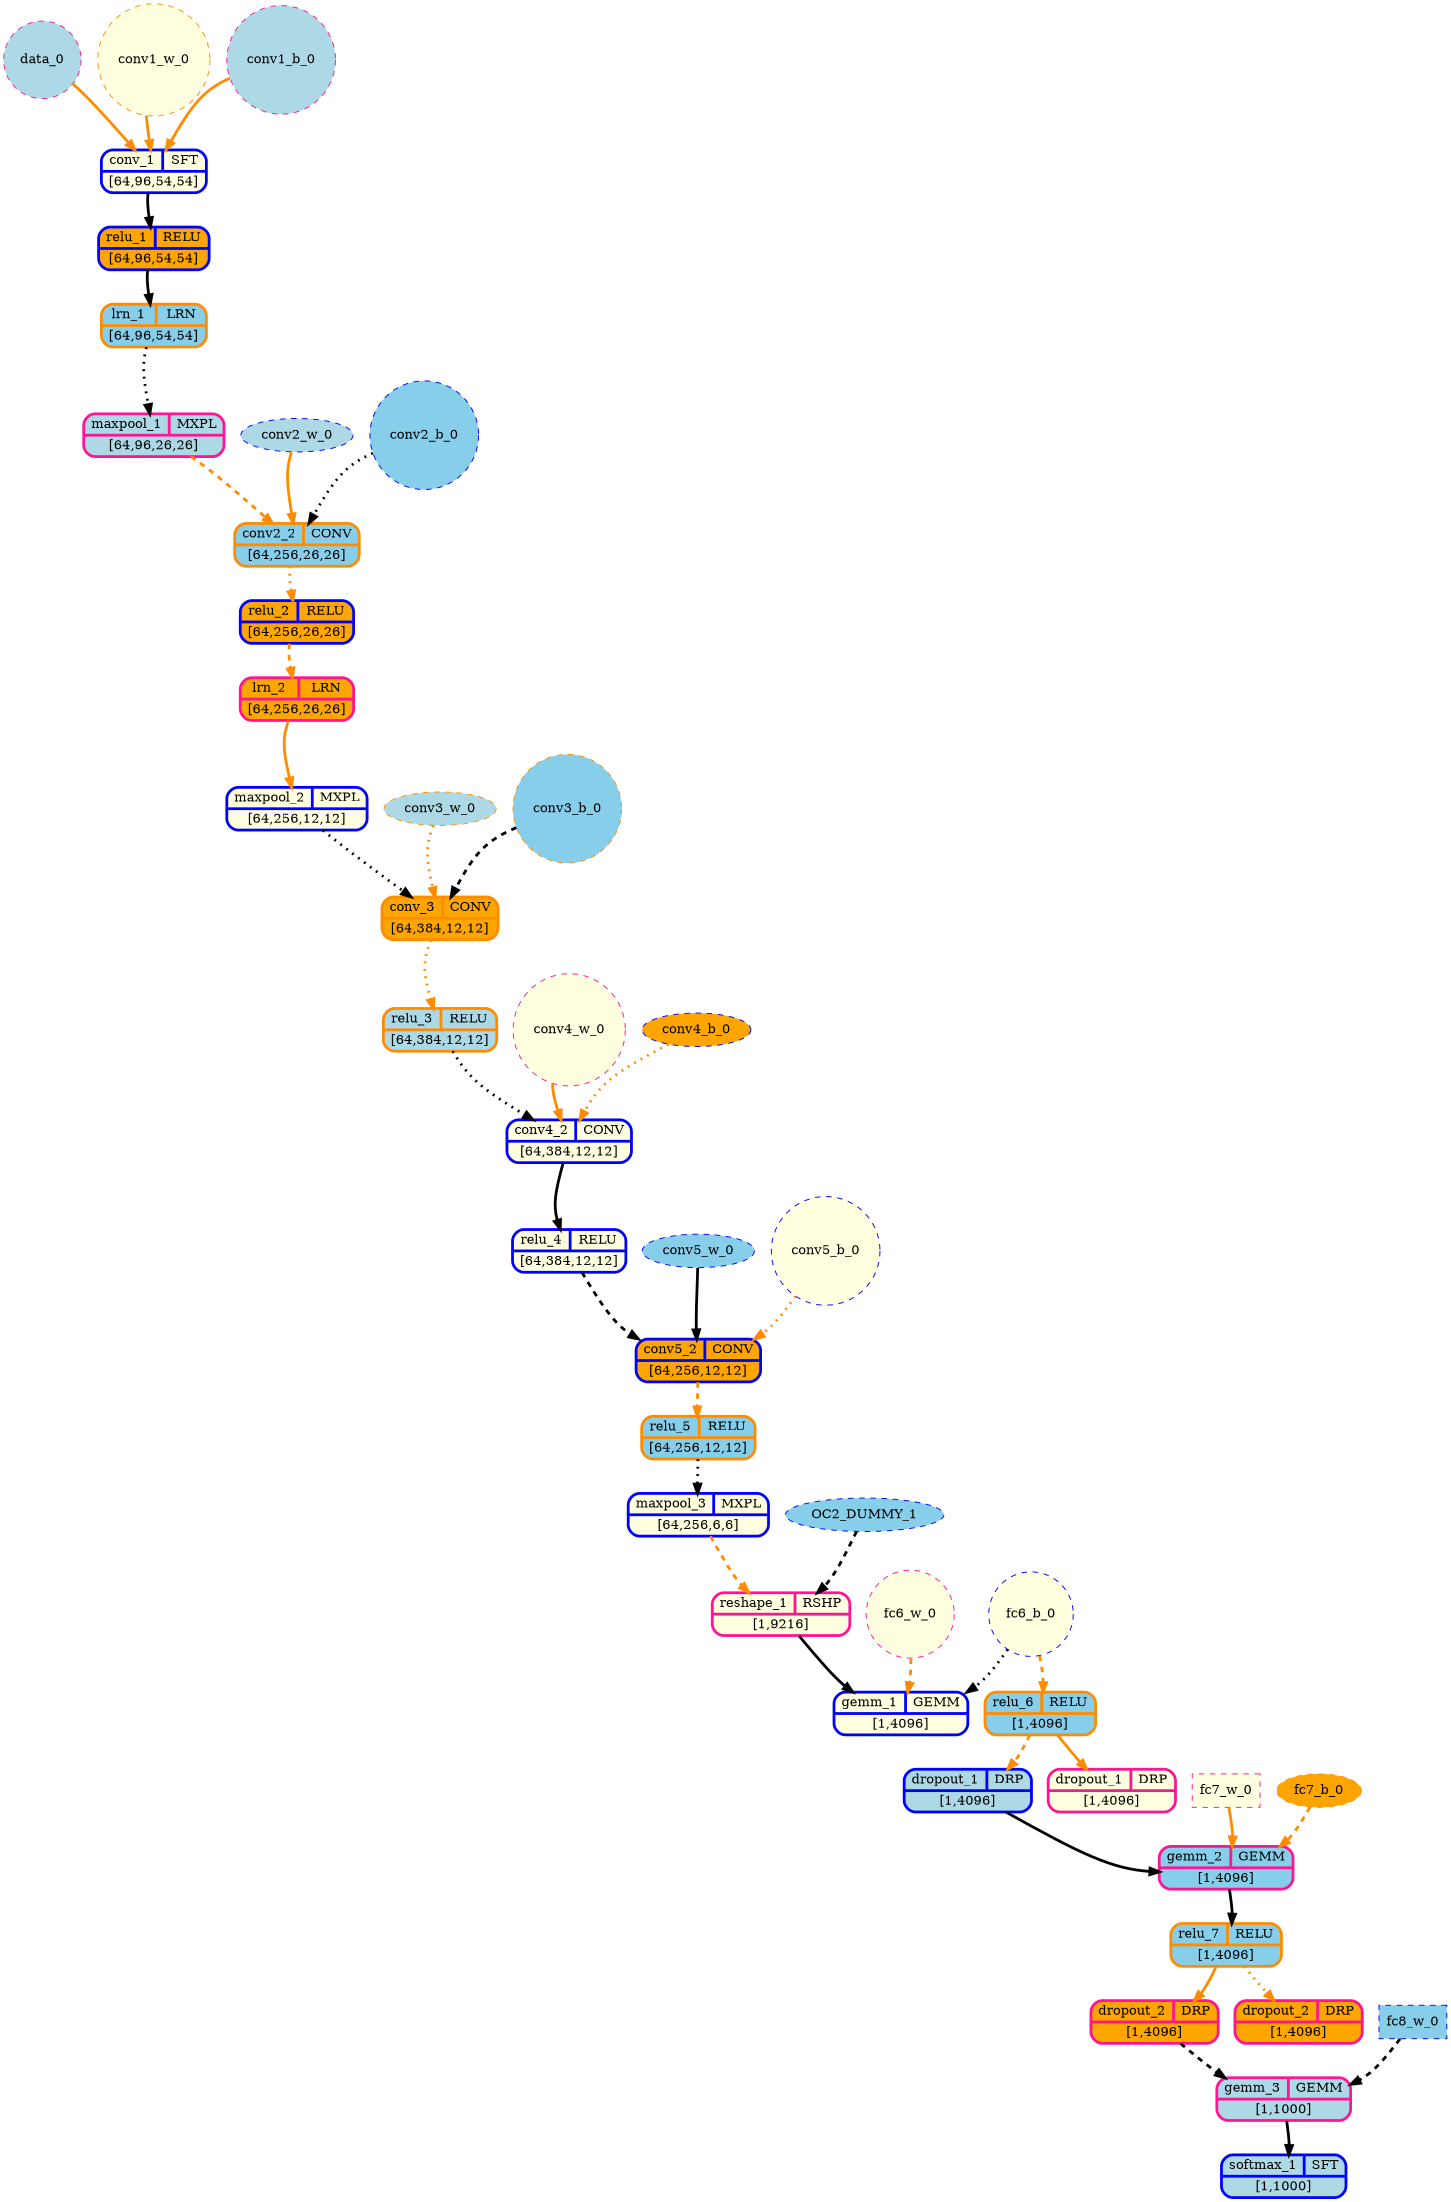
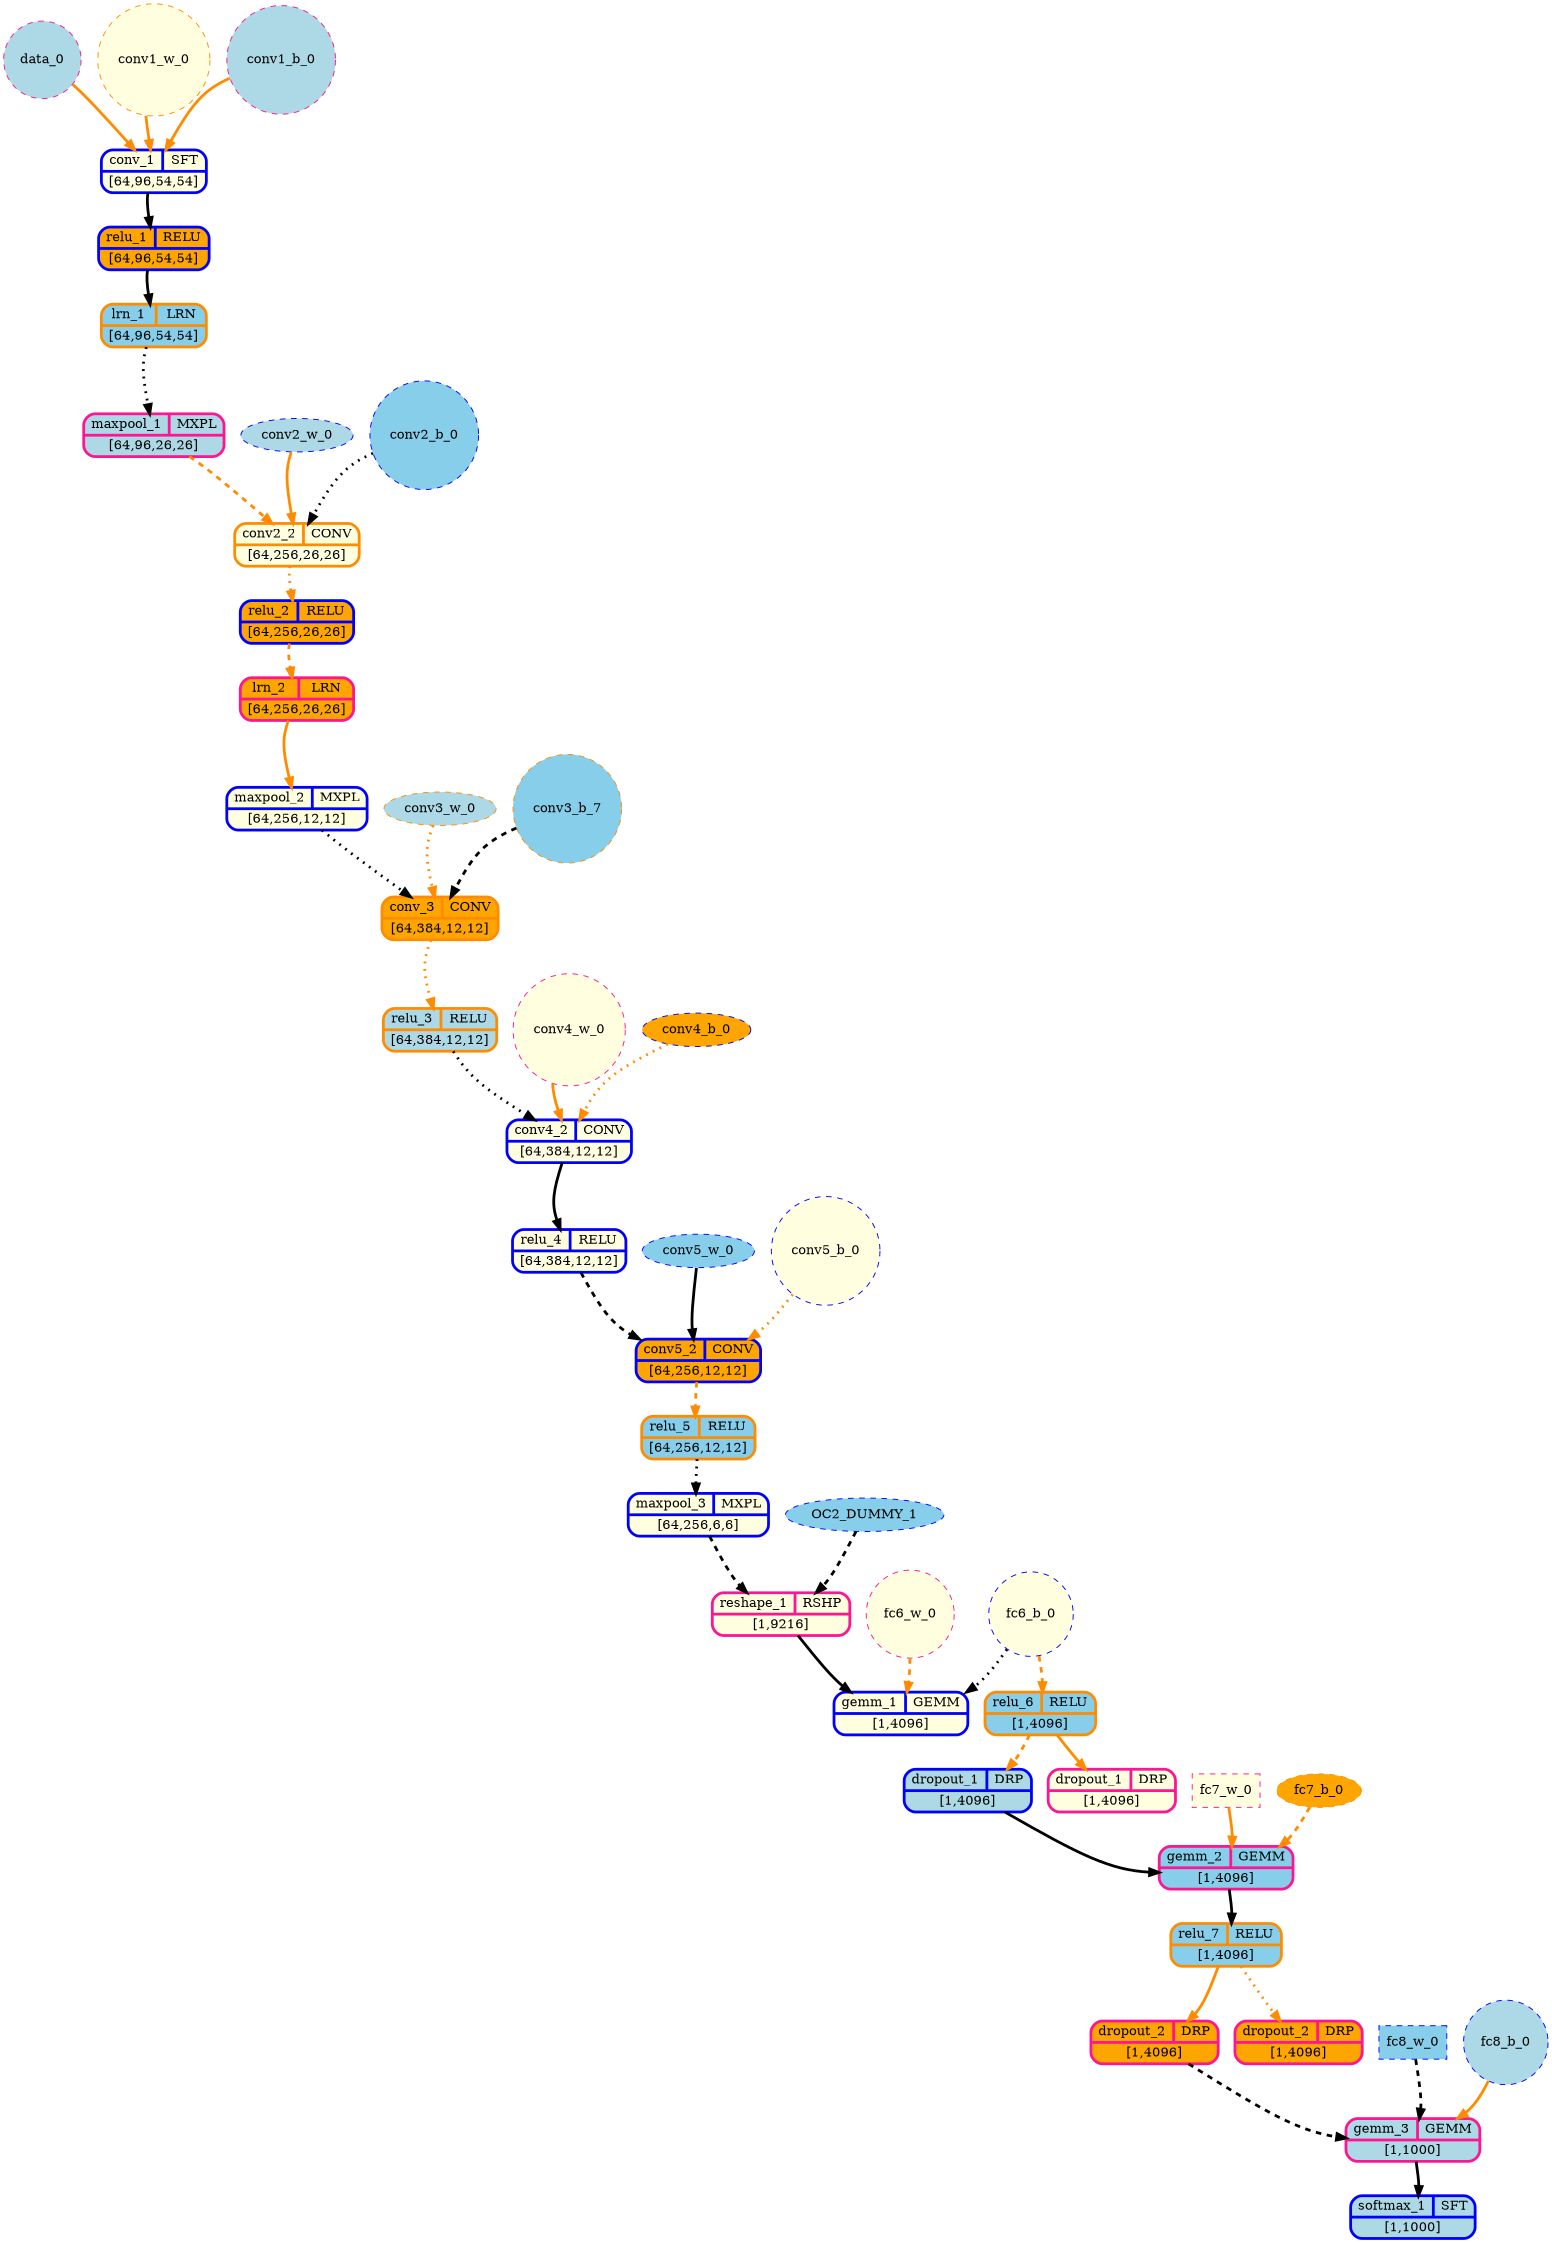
(297, 545) -> (297, 545)
(567, 809) -> (567, 809)
(725, 1562) -> (724, 1562)
none -> (1506, 2042)
